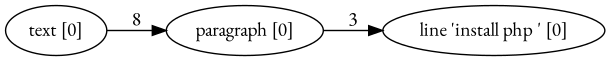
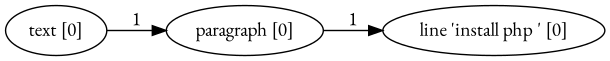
(137, 20) -> (137, 20)
(353, 20) -> (353, 20)
